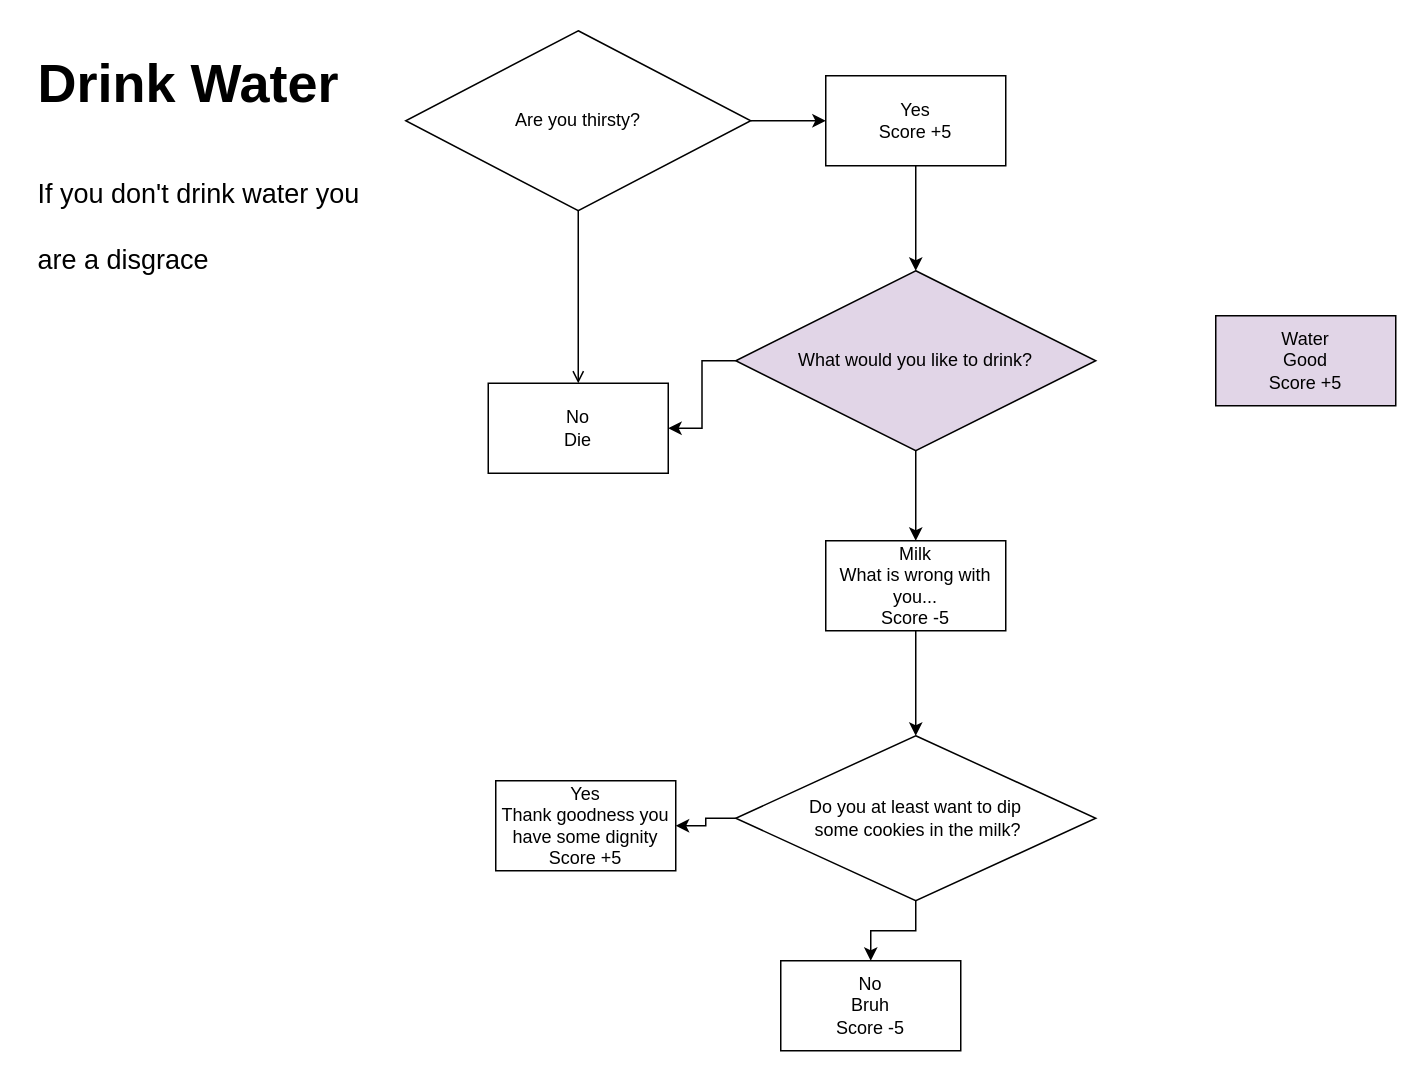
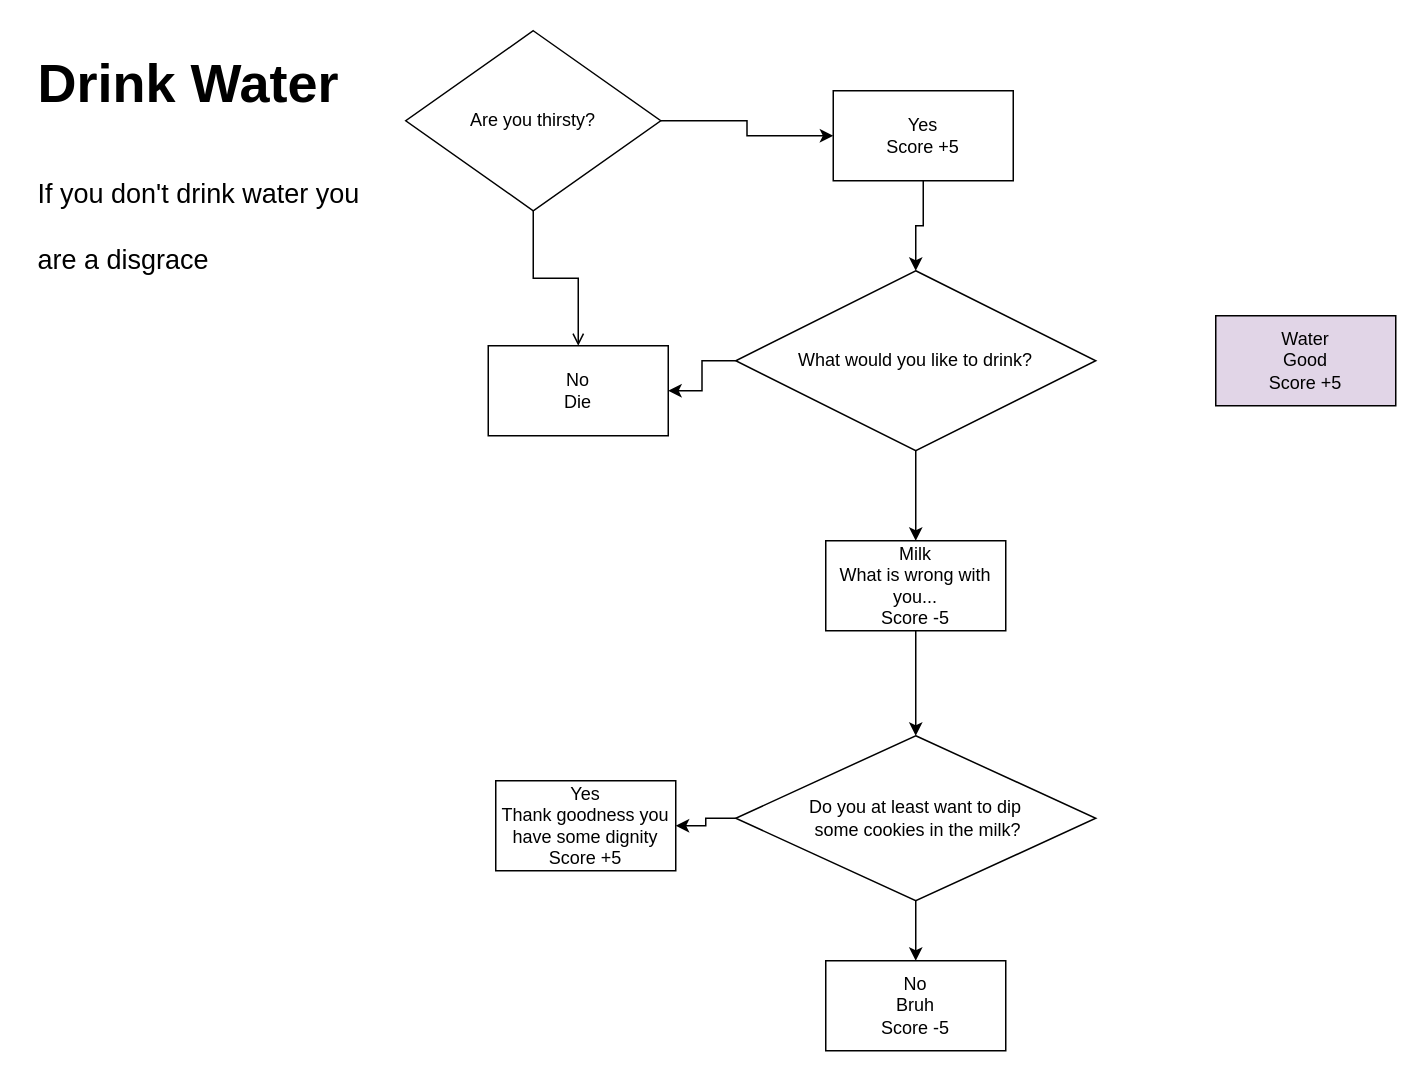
(578, 121) -> (533, 121)
(916, 121) -> (923, 136)
(916, 361) -> (916, 361)
(578, 428) -> (578, 391)
(871, 1006) -> (916, 1006)
